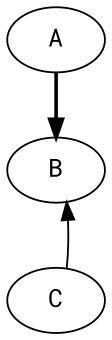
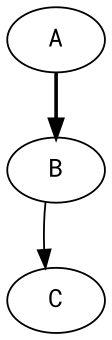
(68, 244) -> (44, 226)
